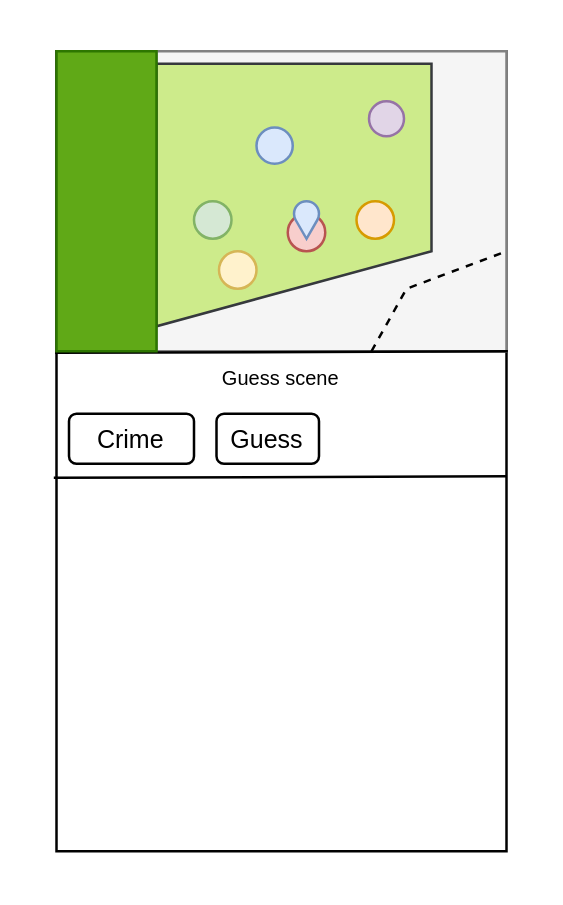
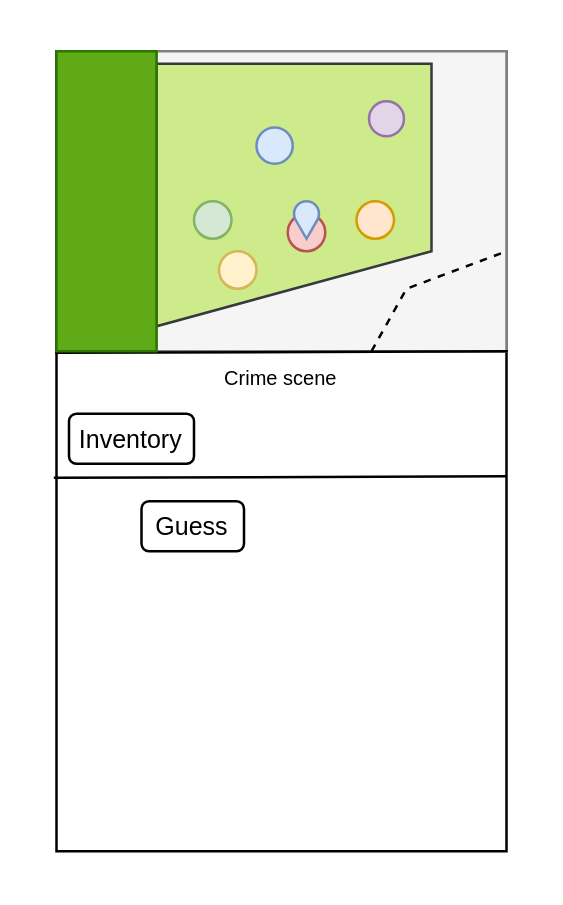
(281, 376) -> (281, 376)
(131, 439) -> (131, 439)
(268, 439) -> (193, 526)
